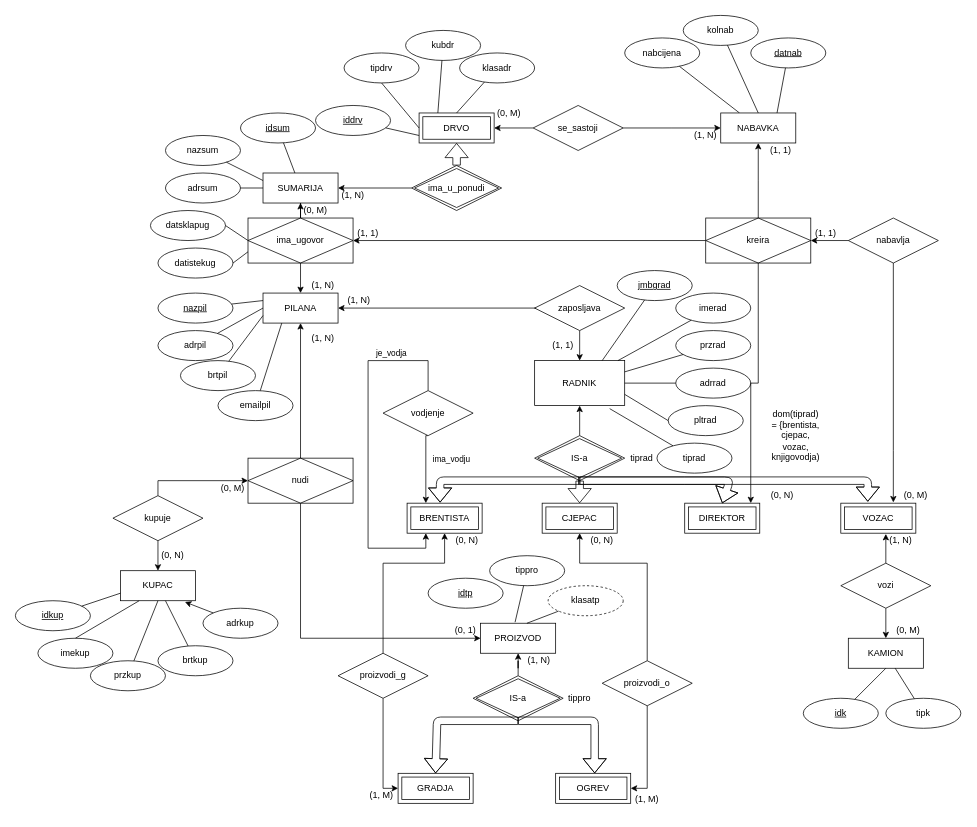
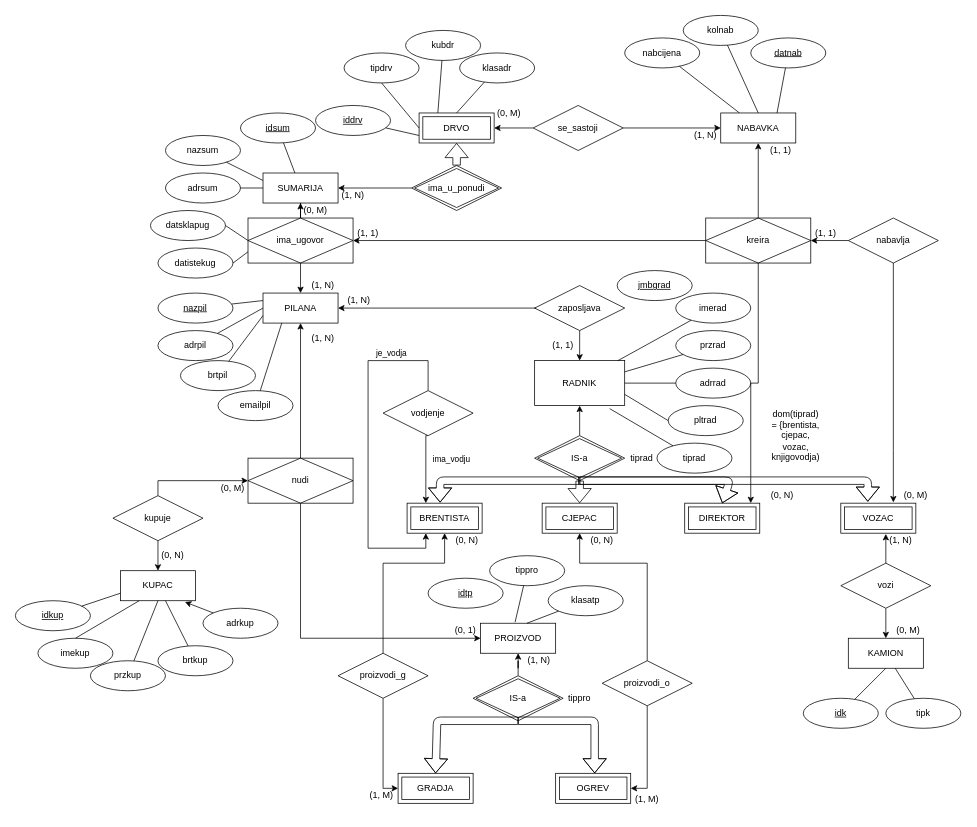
(623, 330) -> none
(585, 600) -> (585, 600)
